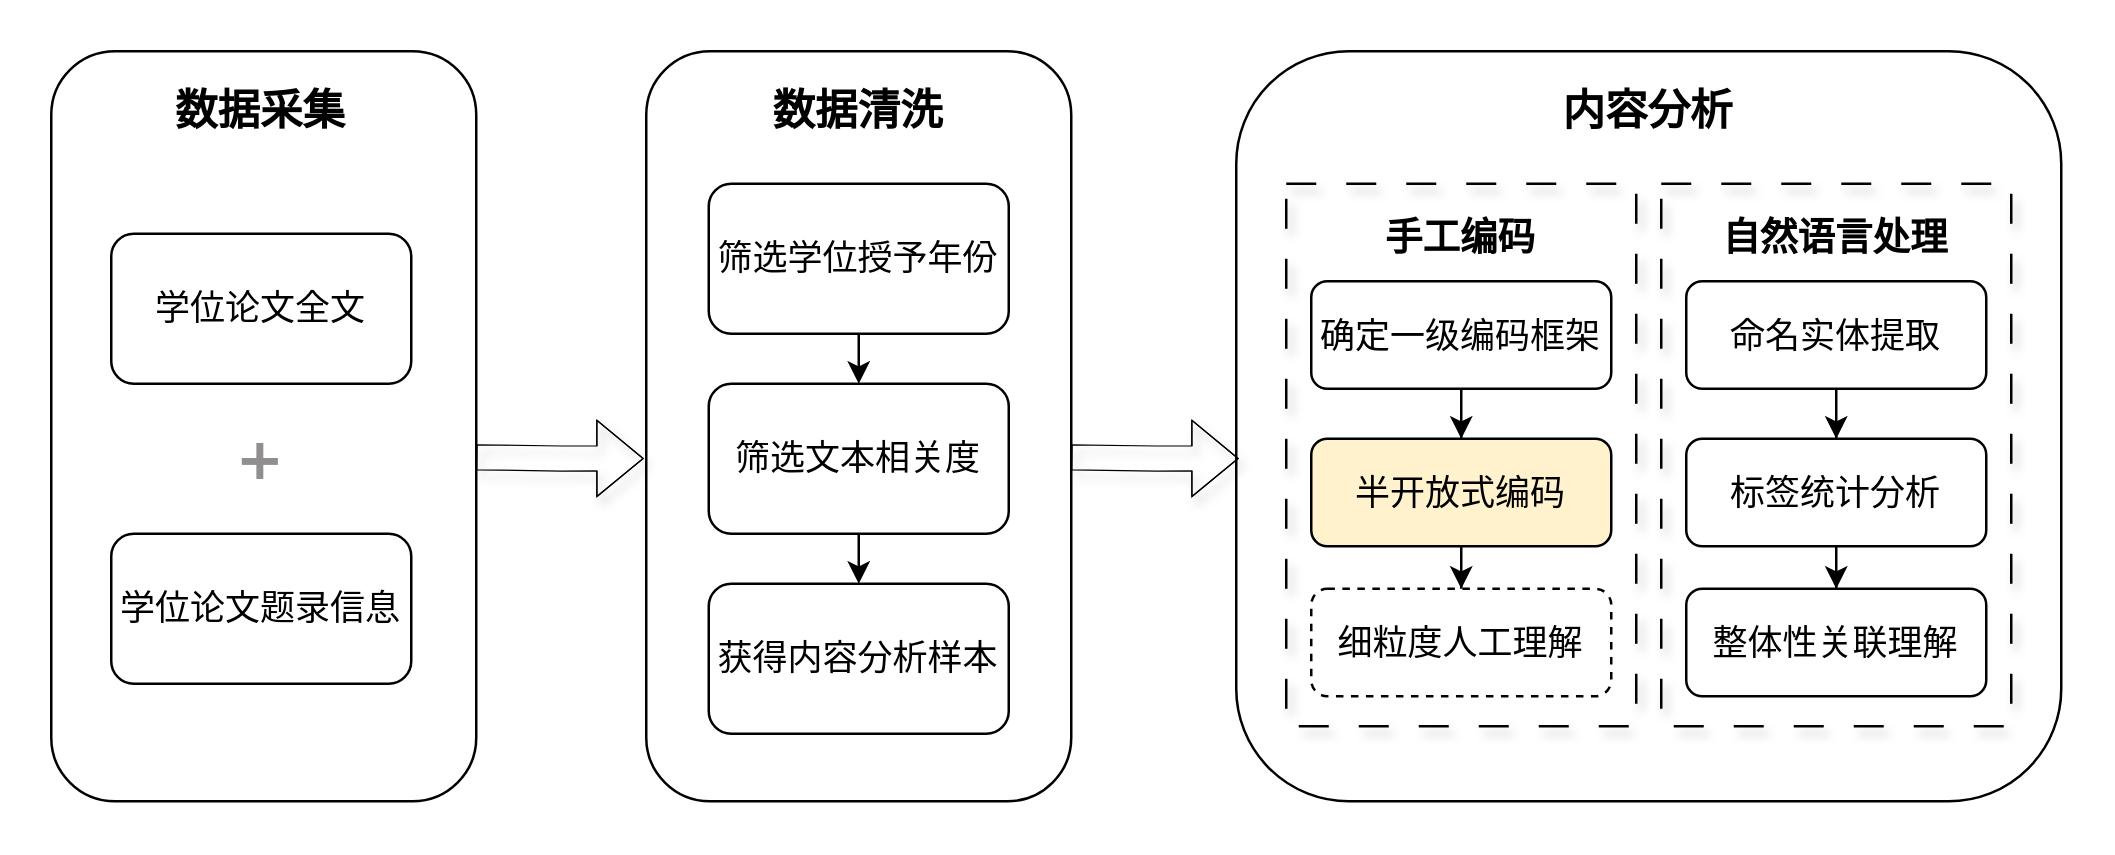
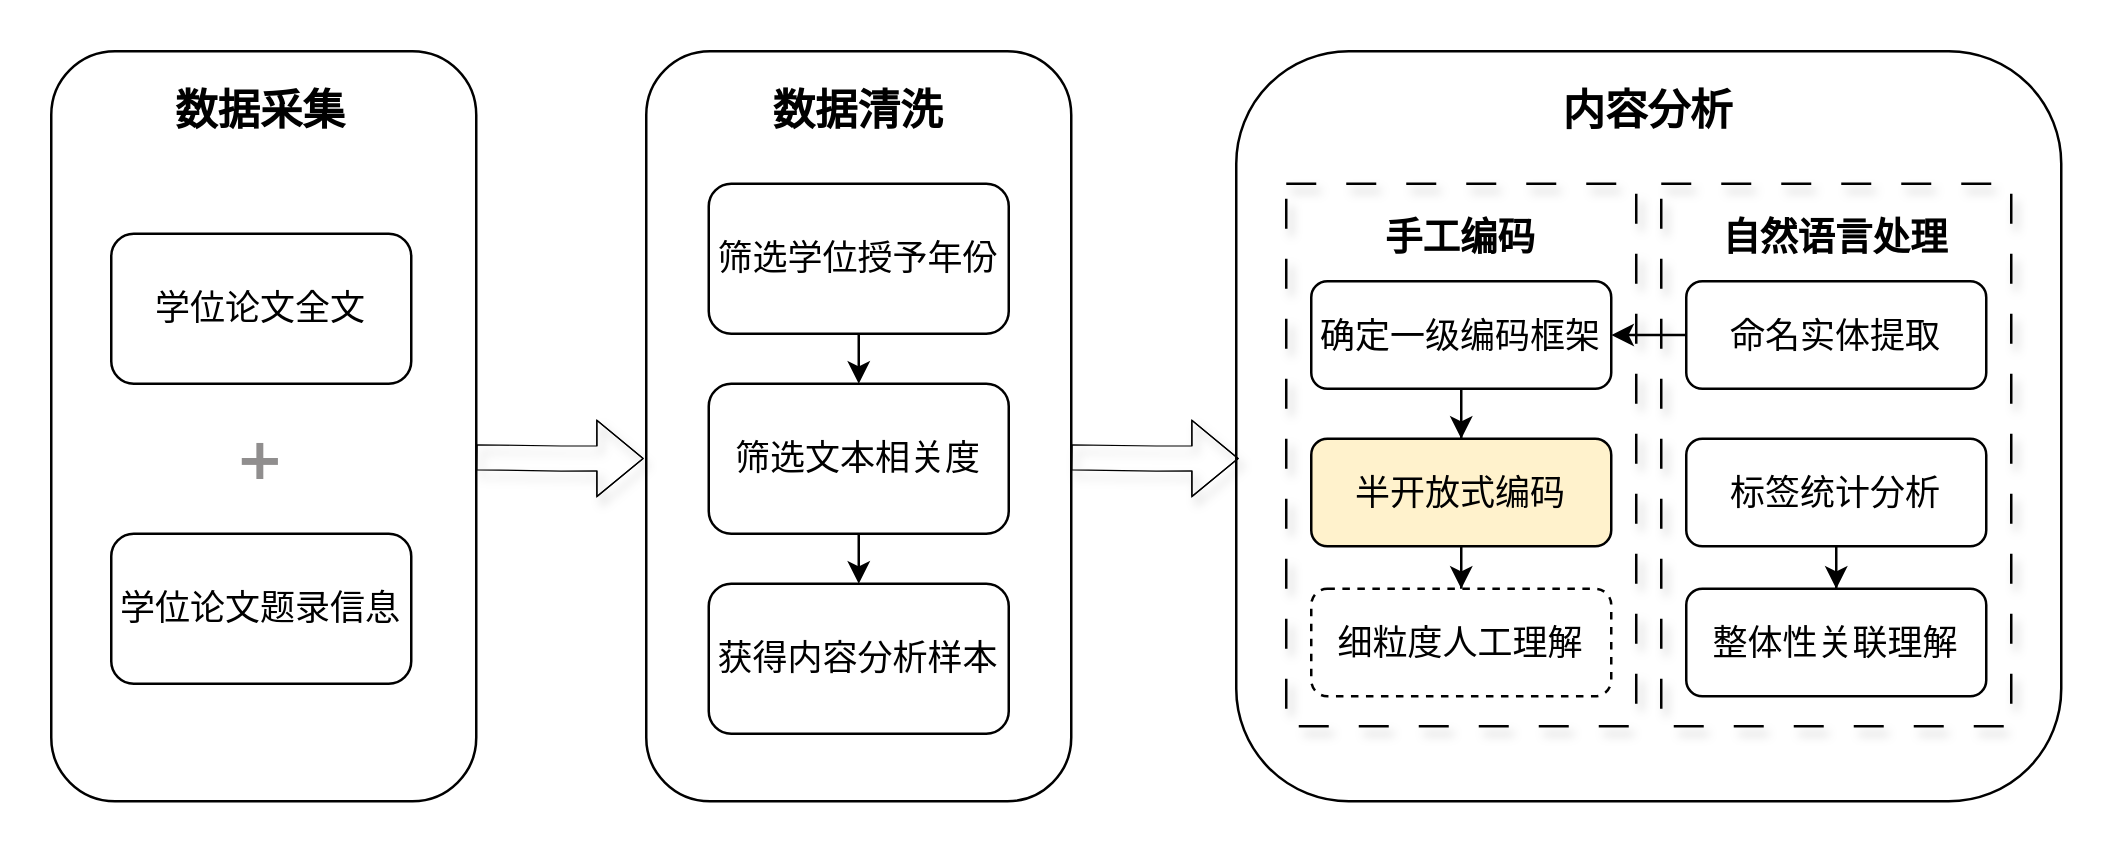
(1836, 422) -> (1640, 335)
